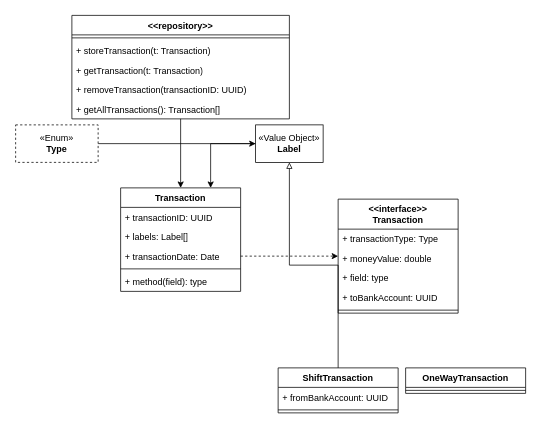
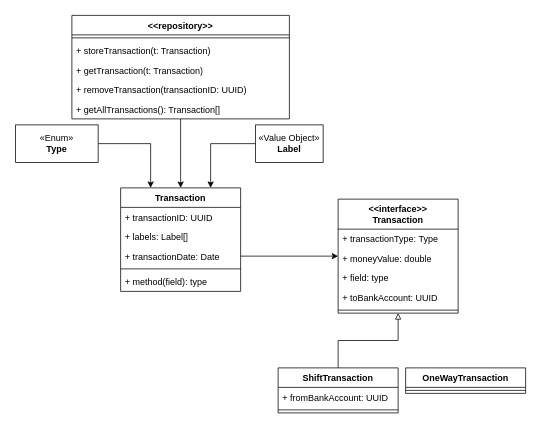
(57, 144) -> (57, 144)
(178, 144) -> (150, 162)
(289, 240) -> (378, 341)
(287, 256) -> (287, 256)
